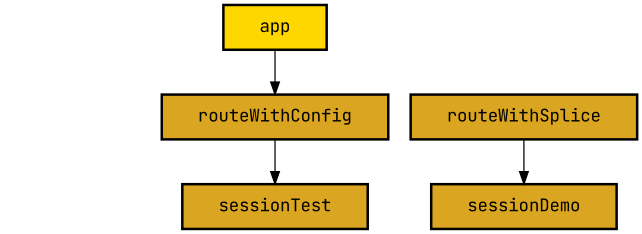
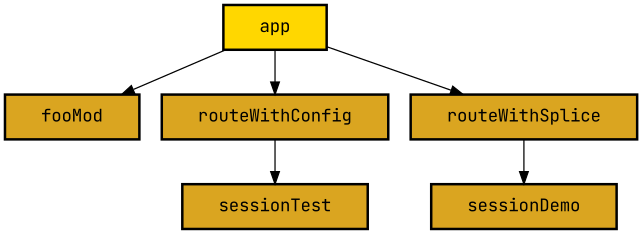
none -> (389, 69)
none -> (72, 117)
